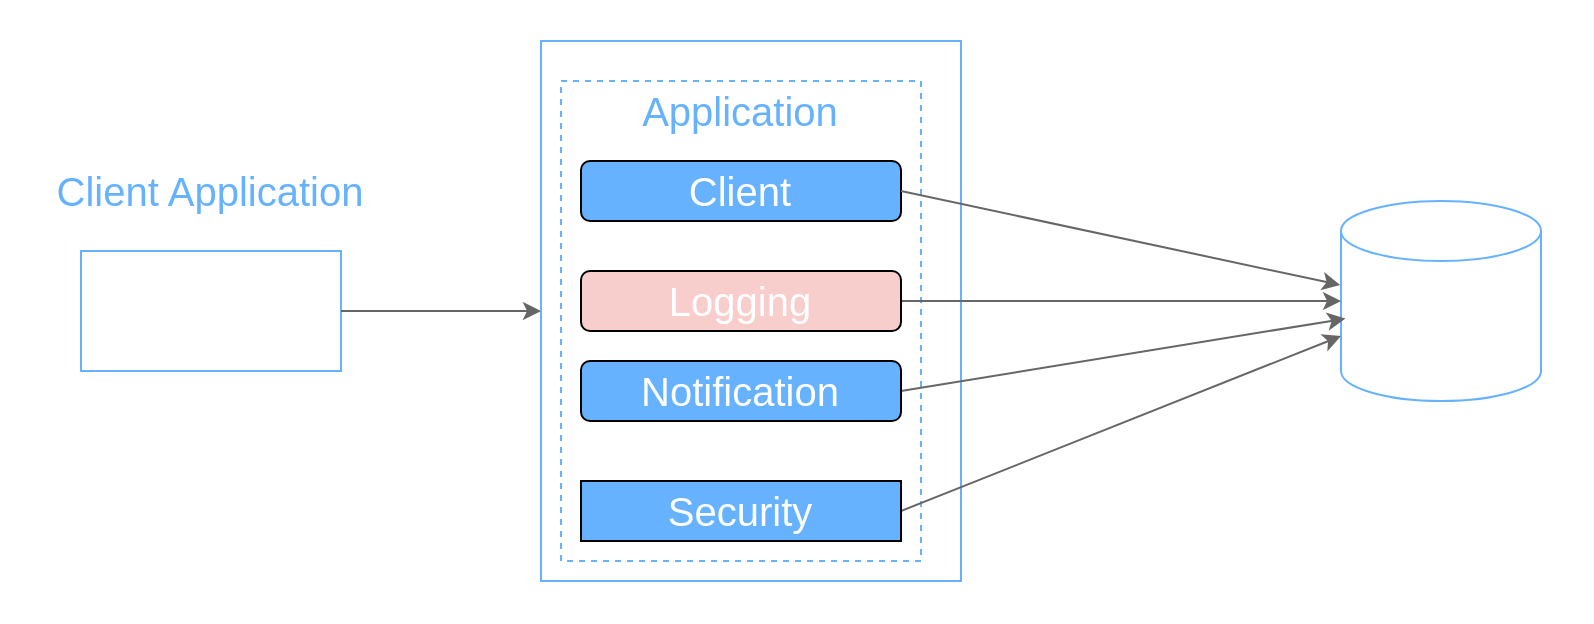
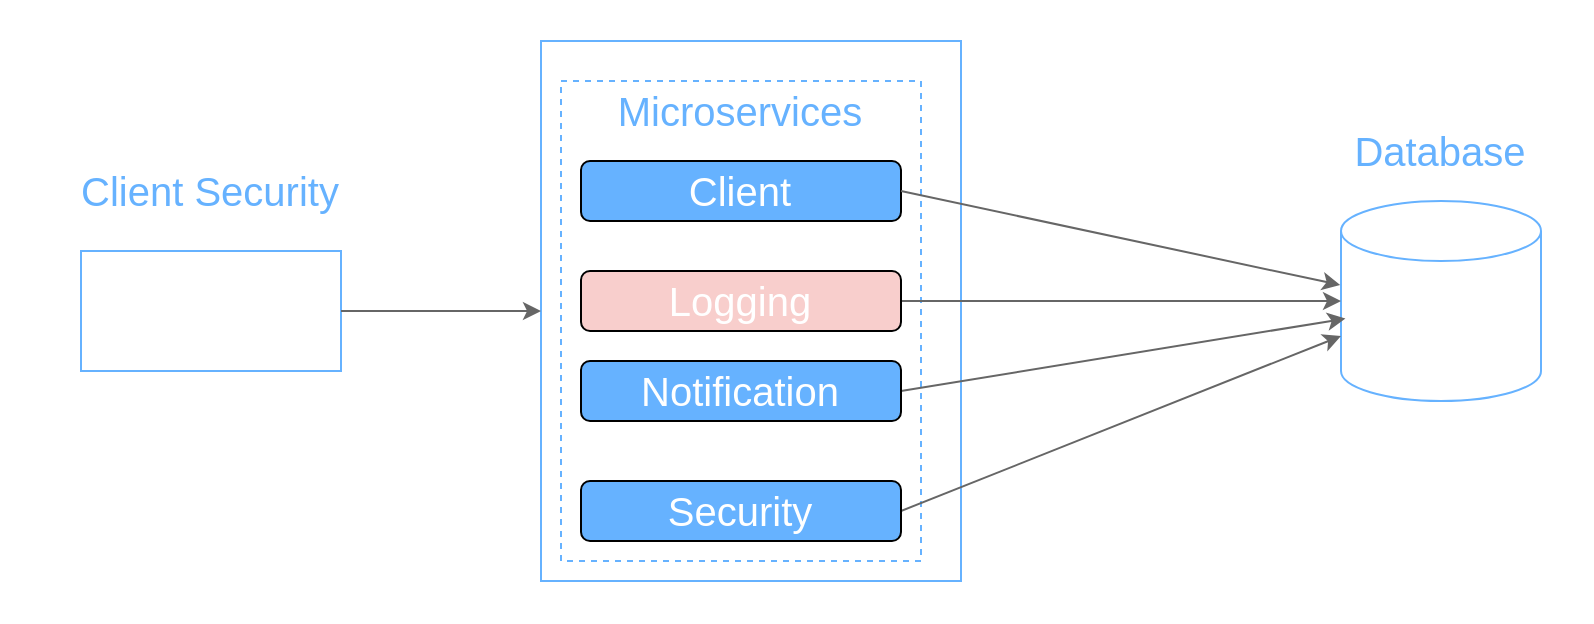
(741, 111) -> (741, 111)
none -> (1441, 151)
(211, 191) -> (211, 191)
(741, 511) -> (741, 511)
